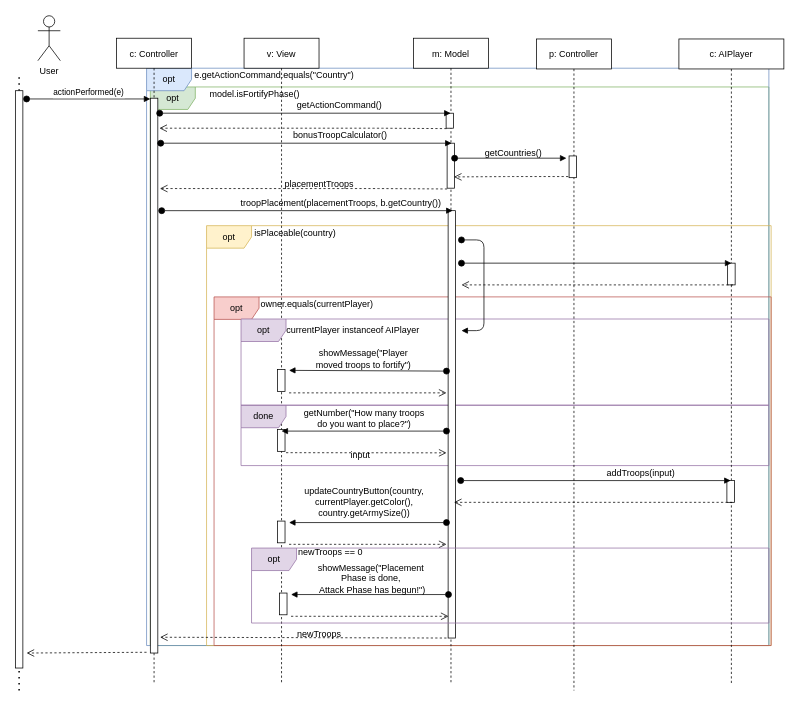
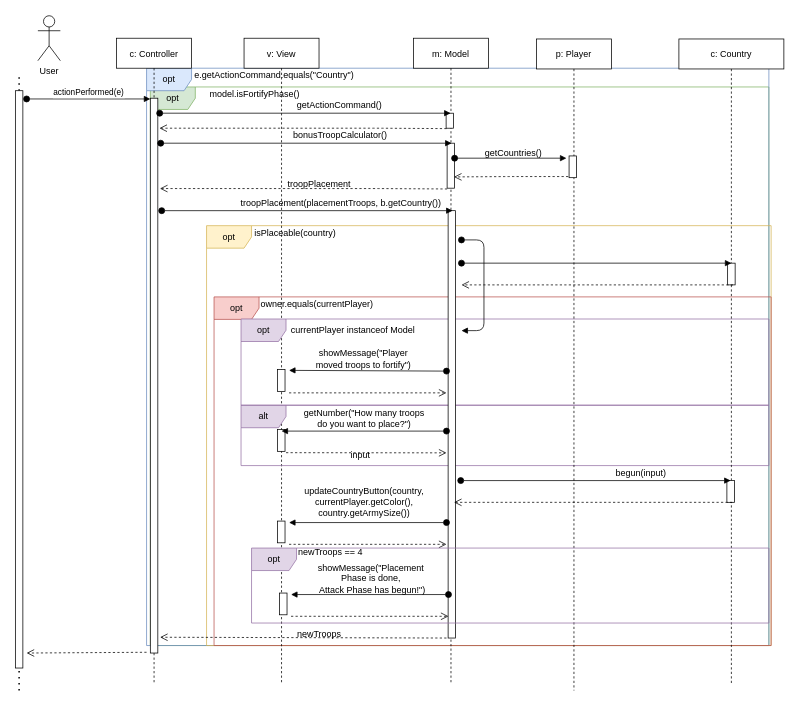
(574, 54) -> (574, 54)
(731, 54) -> (731, 54)
(320, 184) -> (320, 184)
(353, 330) -> (353, 330)
(264, 416) -> (264, 416)
(641, 473) -> (641, 473)
(331, 552) -> (331, 552)
